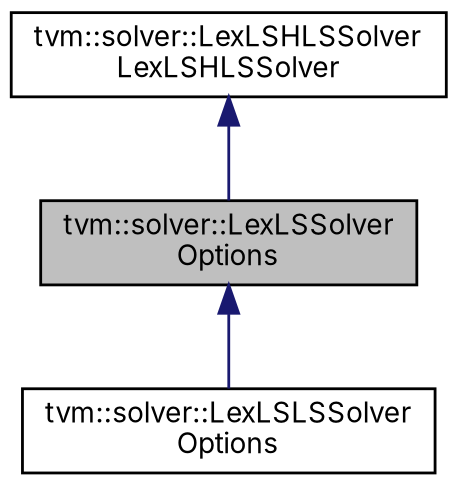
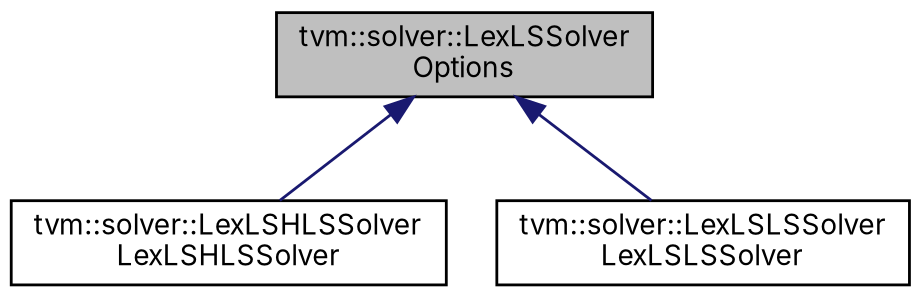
(229, 163) -> (335, 158)
(229, 431) -> (703, 243)
